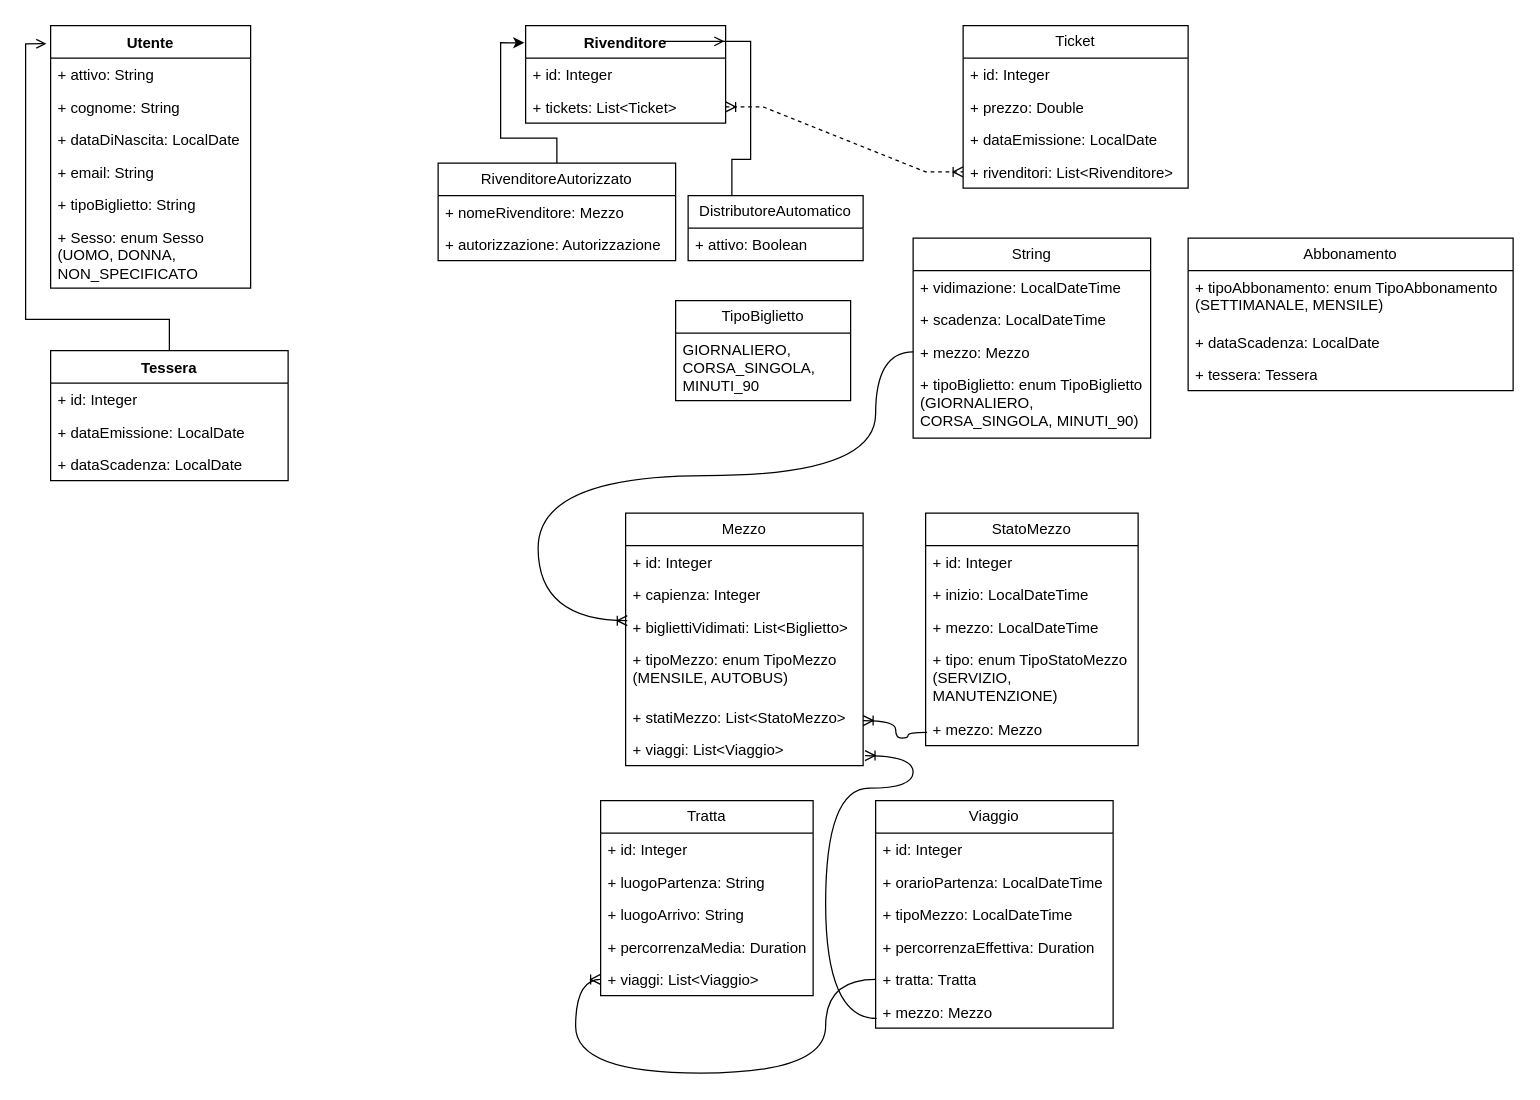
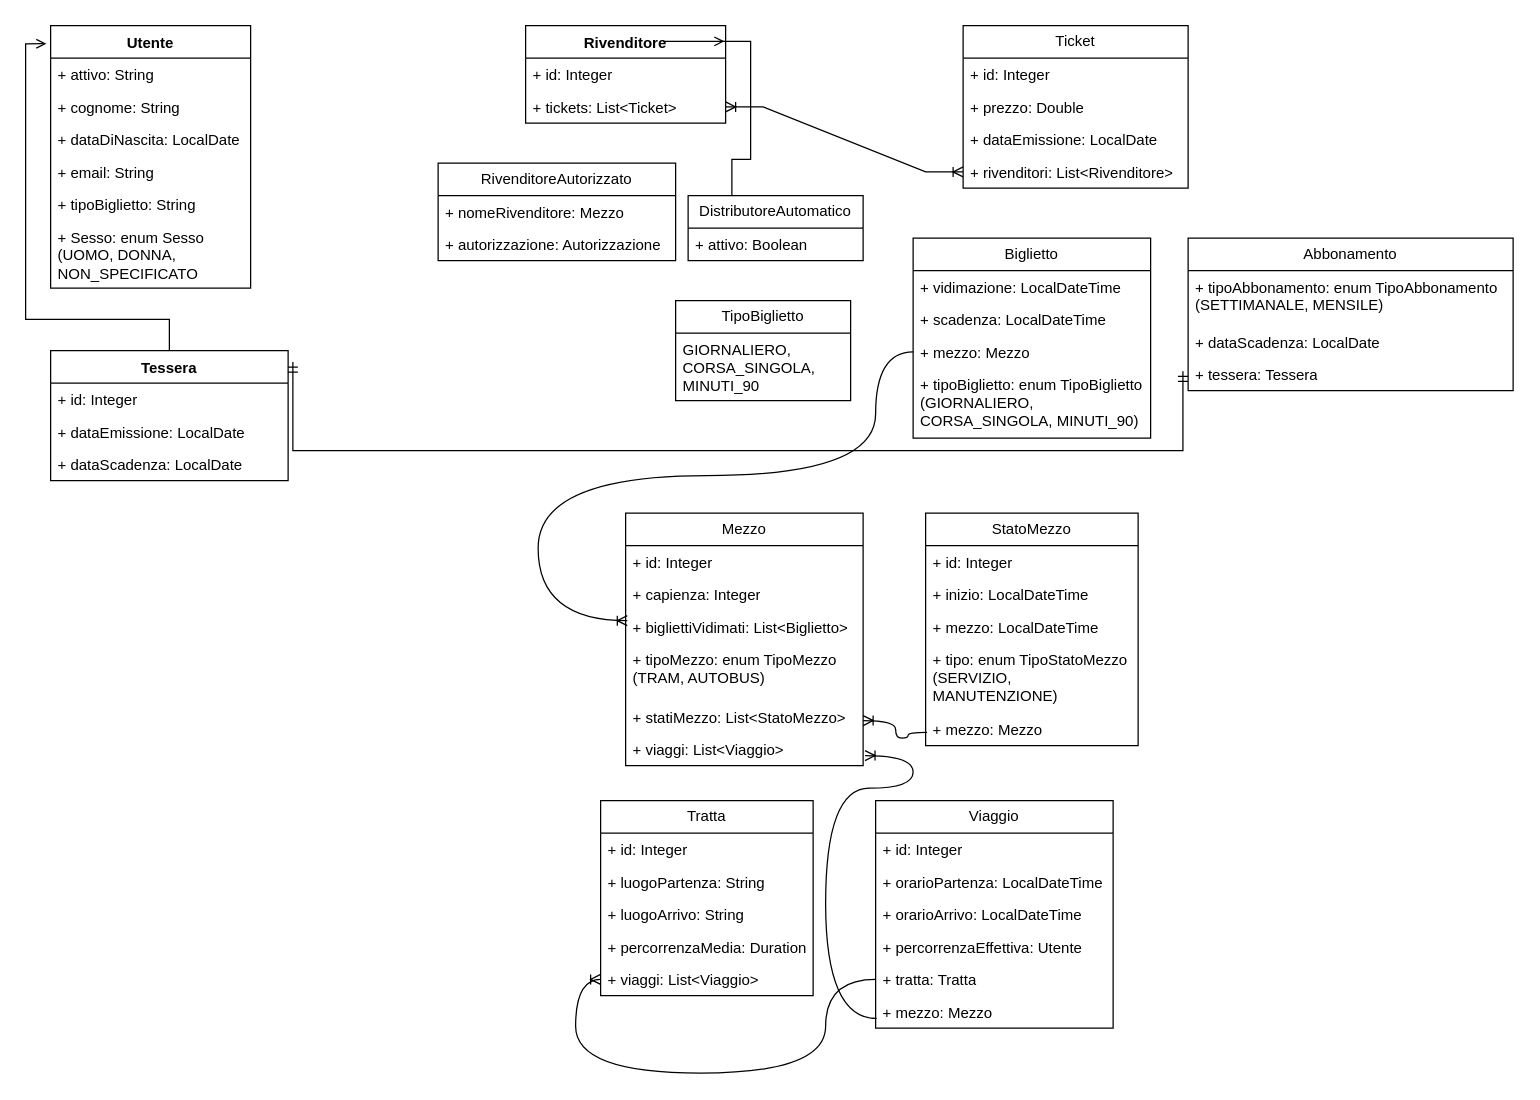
(501, 123) -> none
(844, 139) -> (844, 139)
(1032, 254) -> (1032, 254)
none -> (525, 451)
(746, 670) -> (746, 670)
(981, 916) -> (991, 916)
(996, 957) -> (996, 957)
